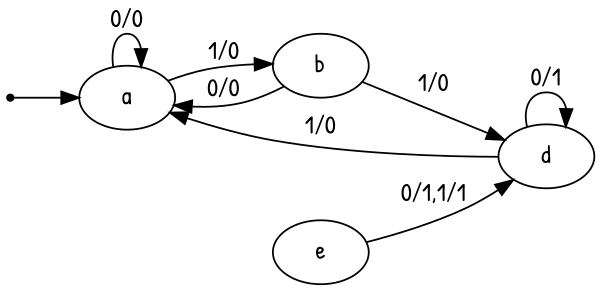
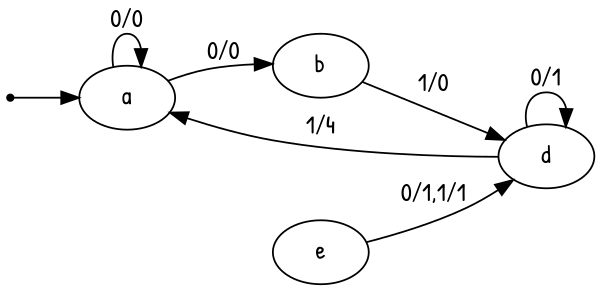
(224, 52) -> (224, 52)
(239, 103) -> none
(321, 127) -> (321, 127)
